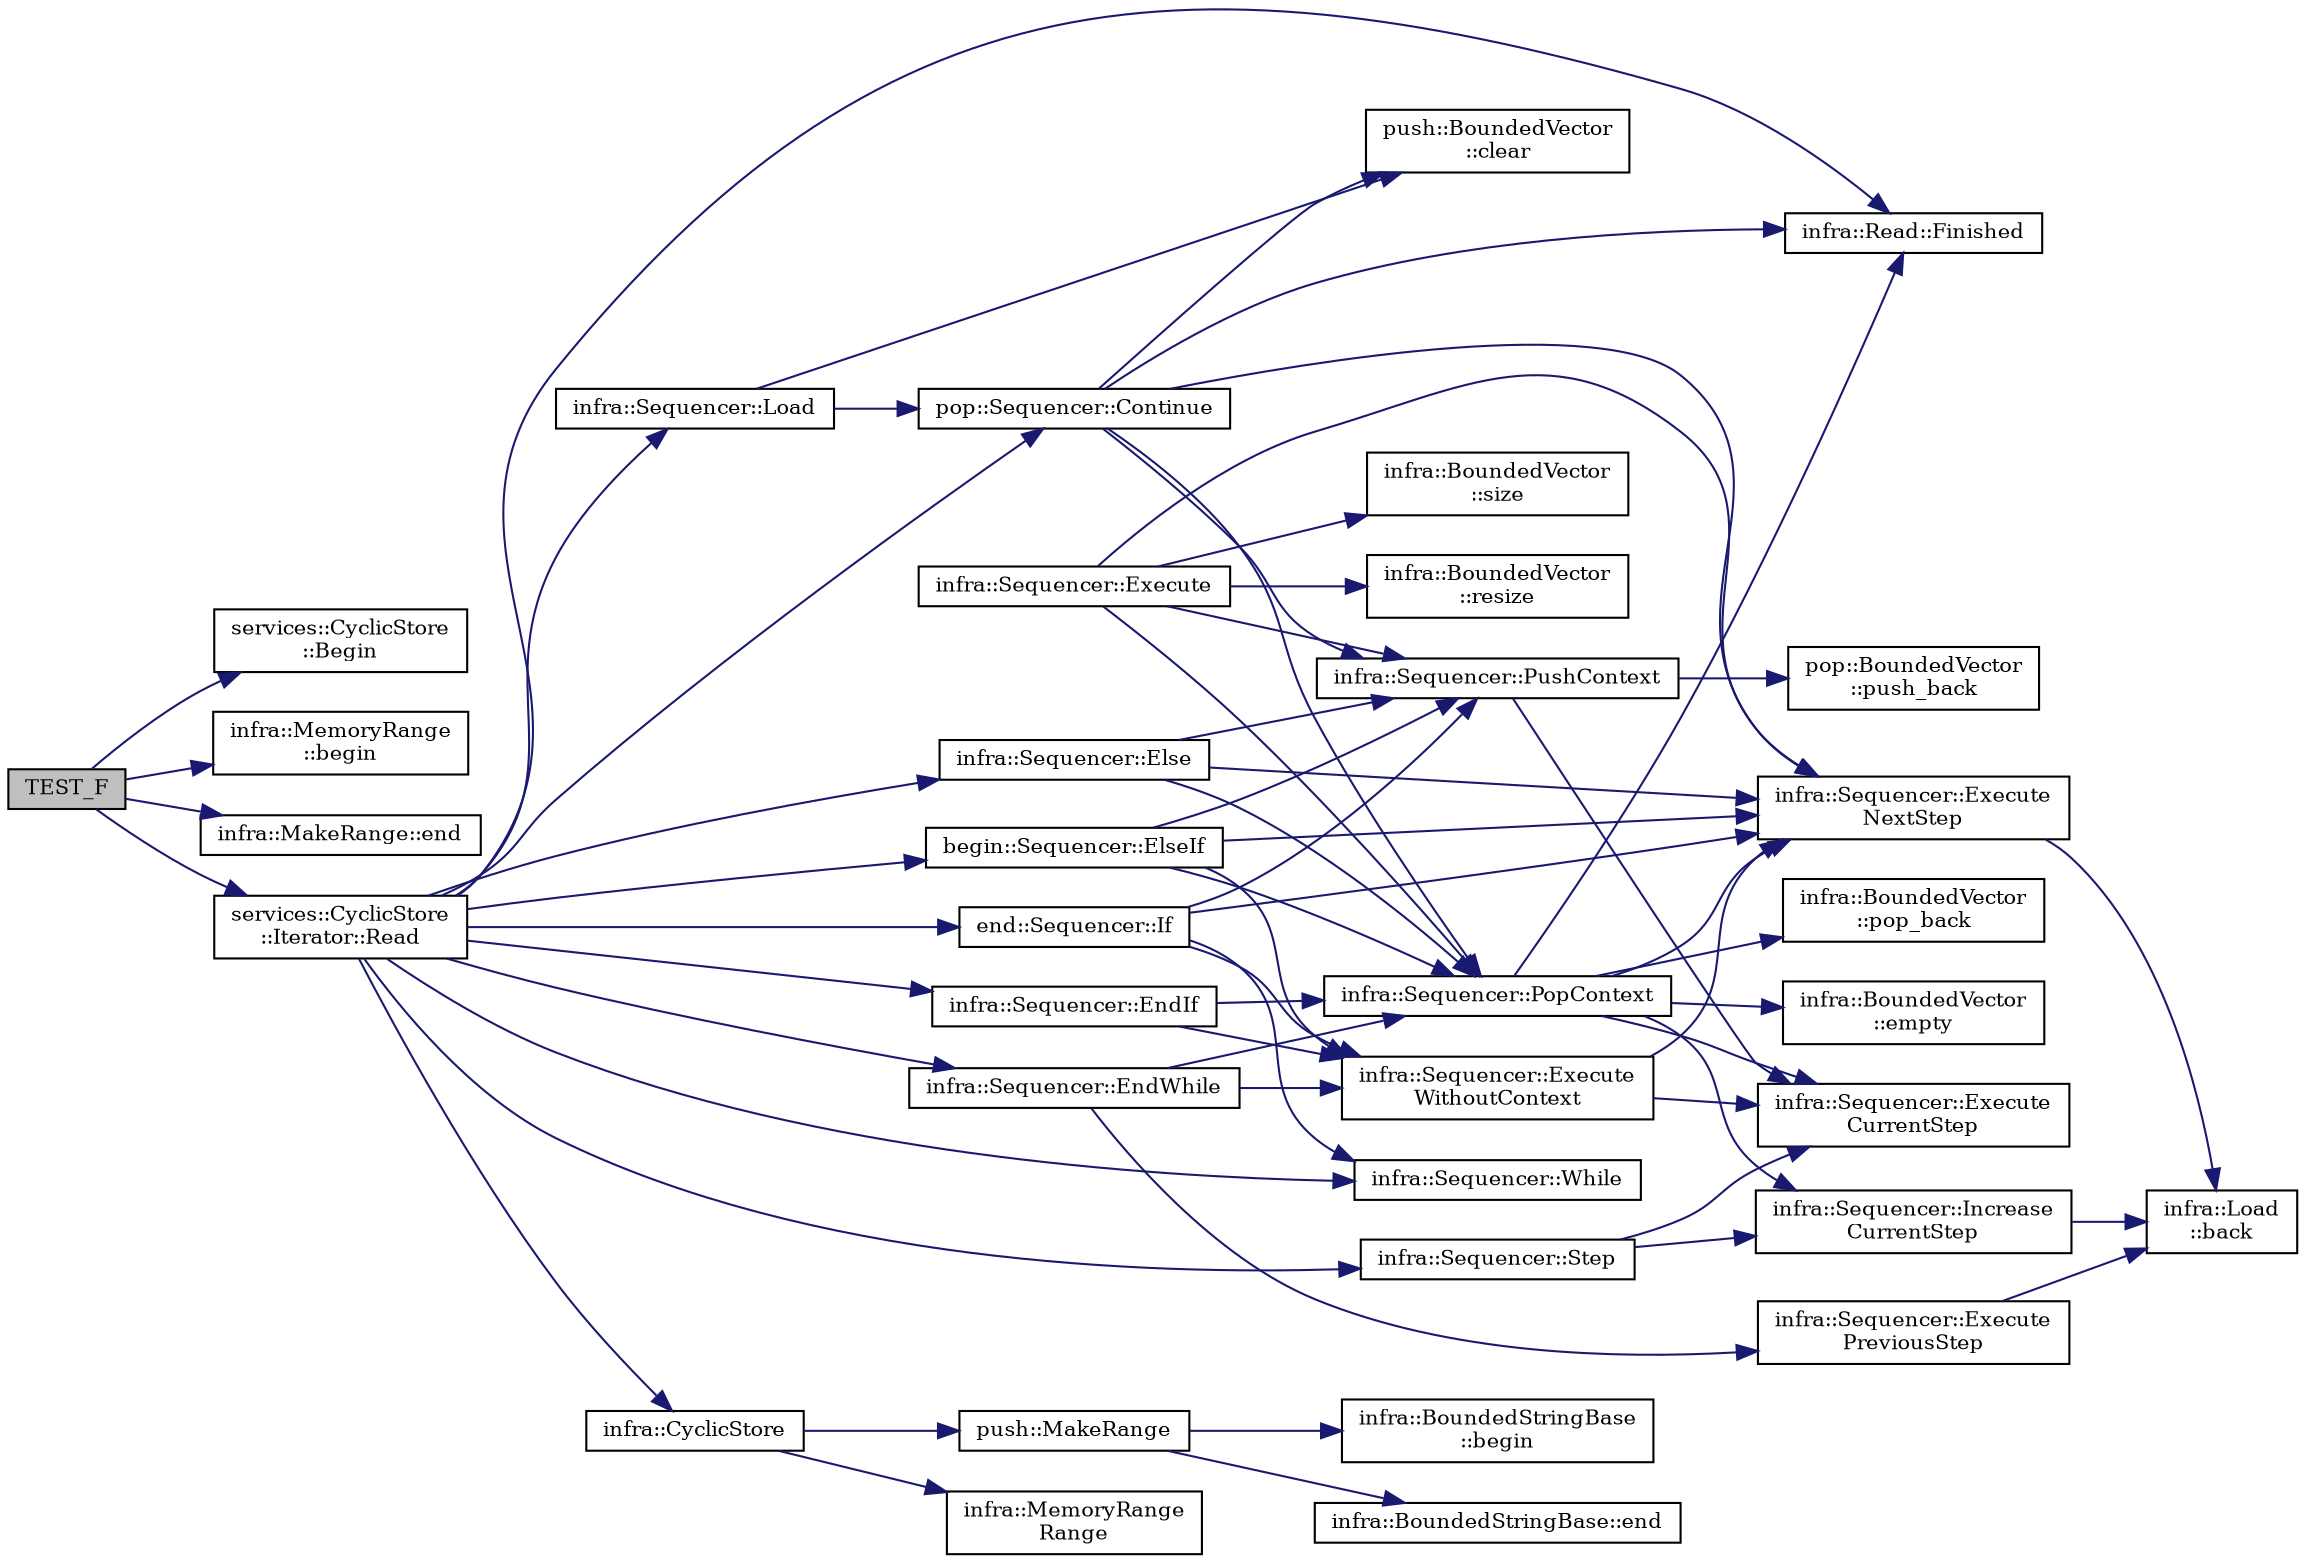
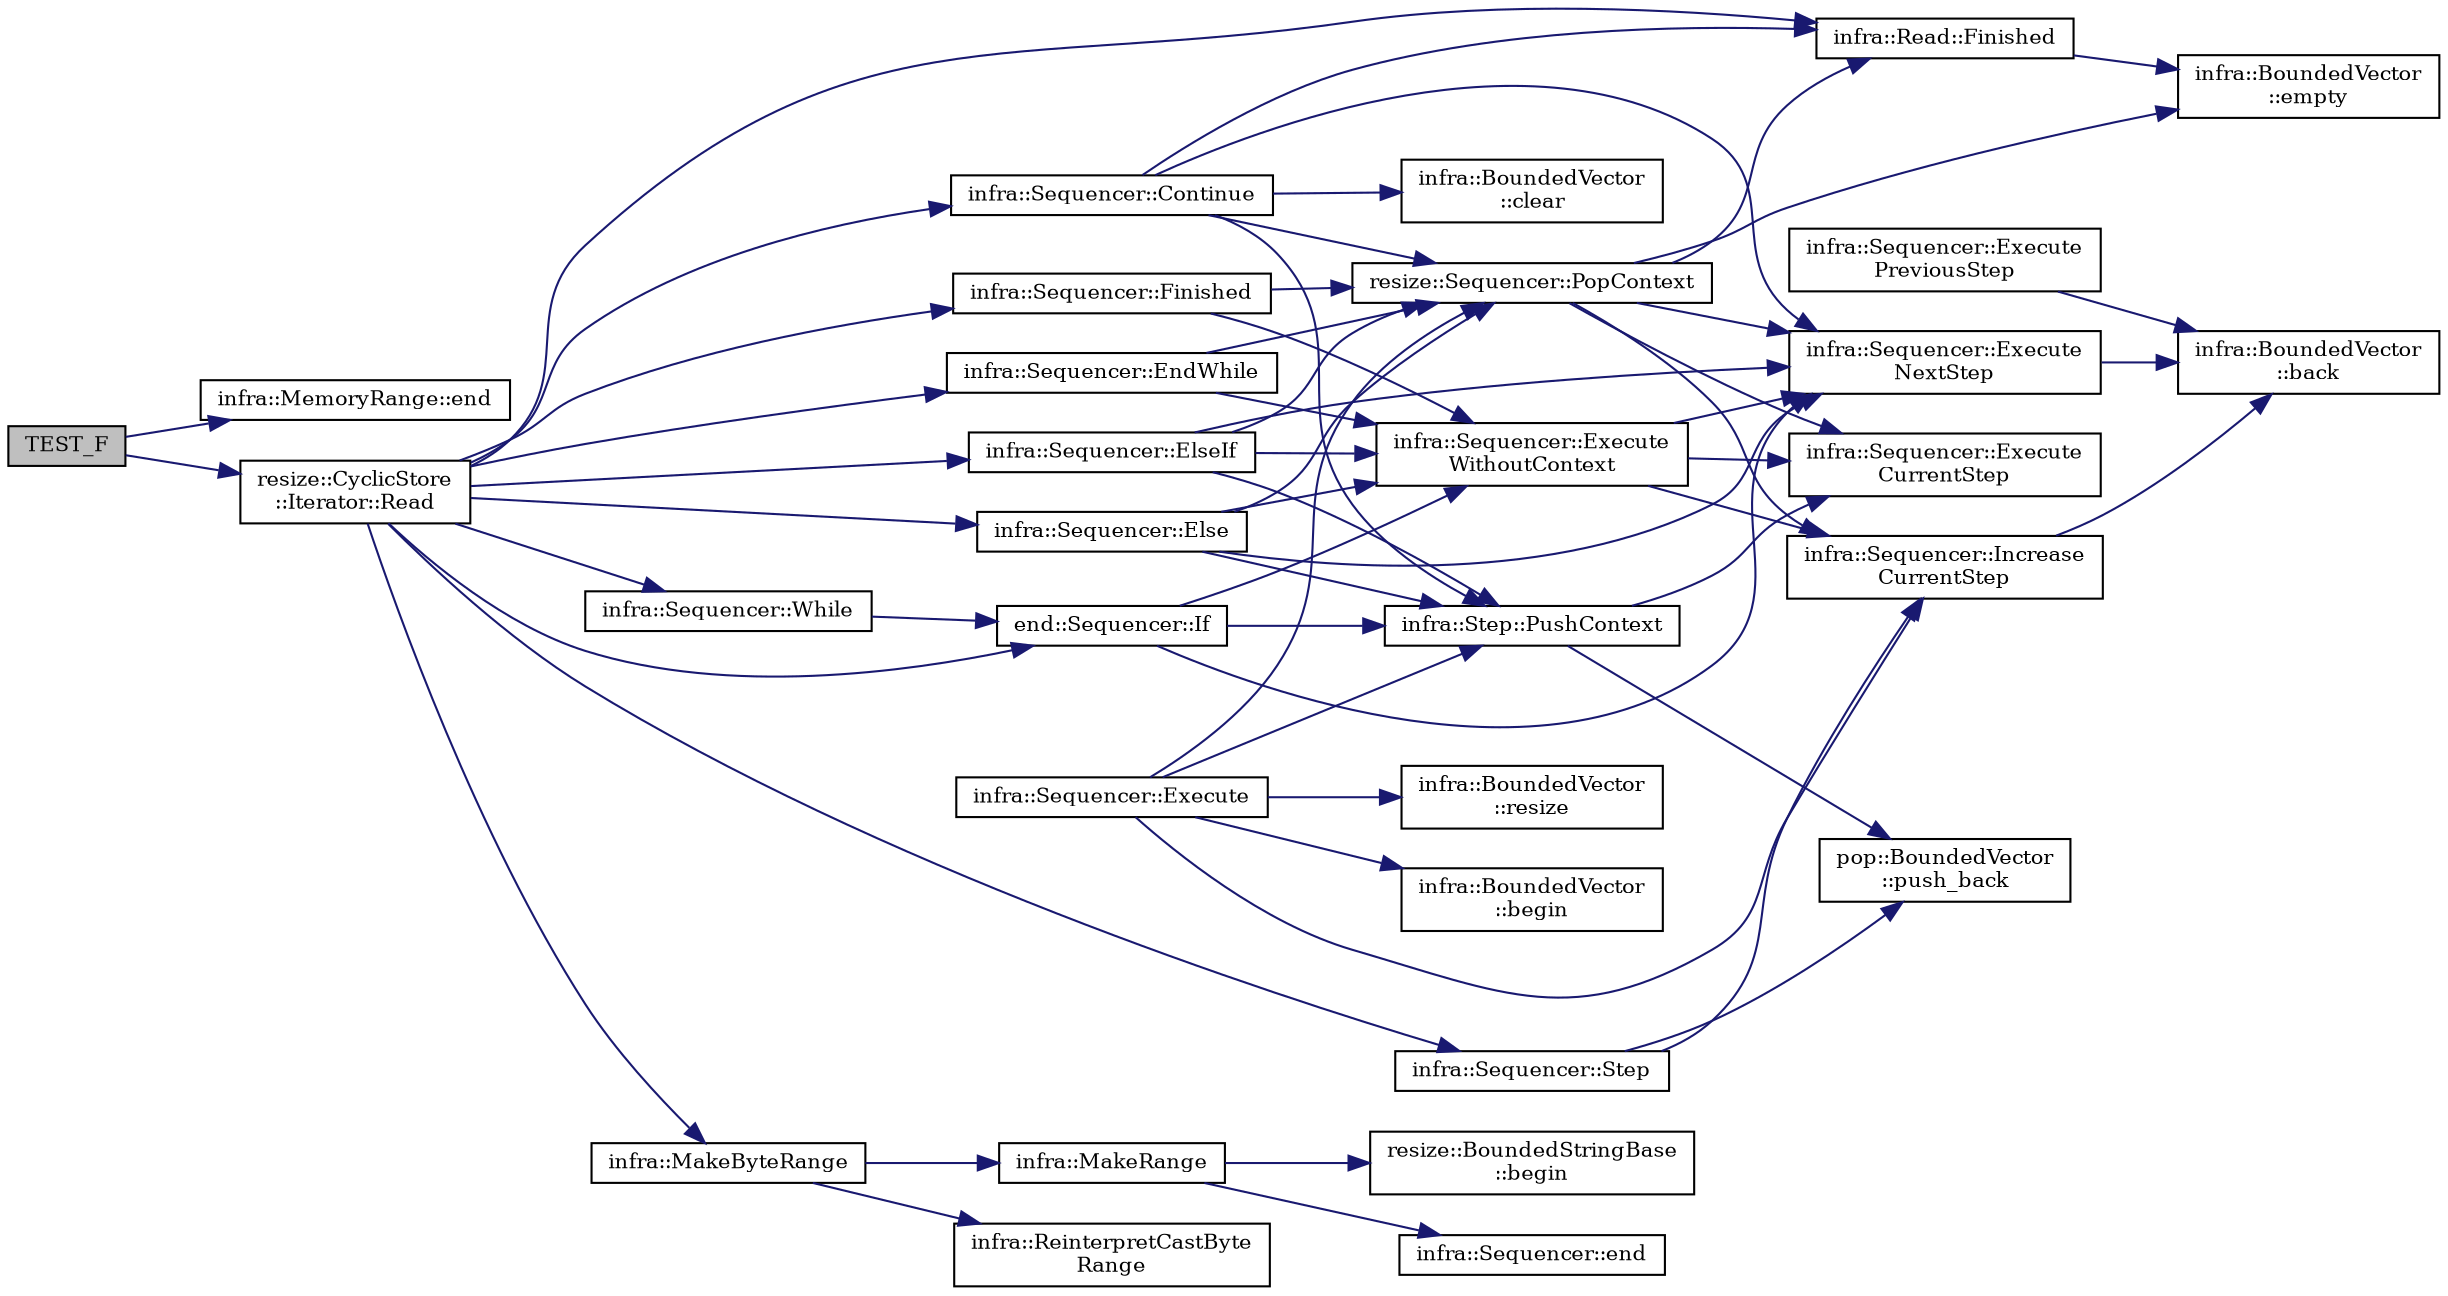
none -> (2115, 61)
(1498, 141) -> (1532, 191)
(1561, 378) -> (1602, 993)
(695, 409) -> none
(1074, 409) -> (1112, 195)
(1498, 484) -> (1532, 900)
none -> (1288, 499)
none -> (1732, 509)
(341, 641) -> none
(1498, 678) -> (1532, 626)
(341, 743) -> none
(341, 835) -> (355, 400)
(1074, 848) -> (1112, 452)
(1914, 910) -> none
(341, 927) -> (355, 492)
(1498, 996) -> (1532, 283)
(1074, 1007) -> (1112, 293)
(1274, 1030) -> (924, 619)
(1709, 1204) -> (1762, 996)
(2222, 1222) -> (2309, 362)
(1377, 1320) -> none
(695, 1431) -> (728, 1163)
(1074, 1431) -> (1112, 1163)
(1498, 1431) -> (1532, 1163)
(1074, 1523) -> (1112, 1255)
(1498, 1523) -> (1532, 1255)
